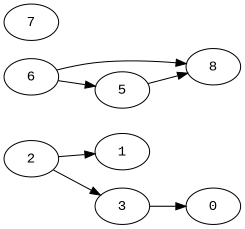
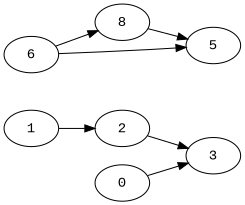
(31, 22) -> none
(163, 80) -> (163, 33)
(72, 156) -> (72, 128)
(163, 206) -> (163, 171)
